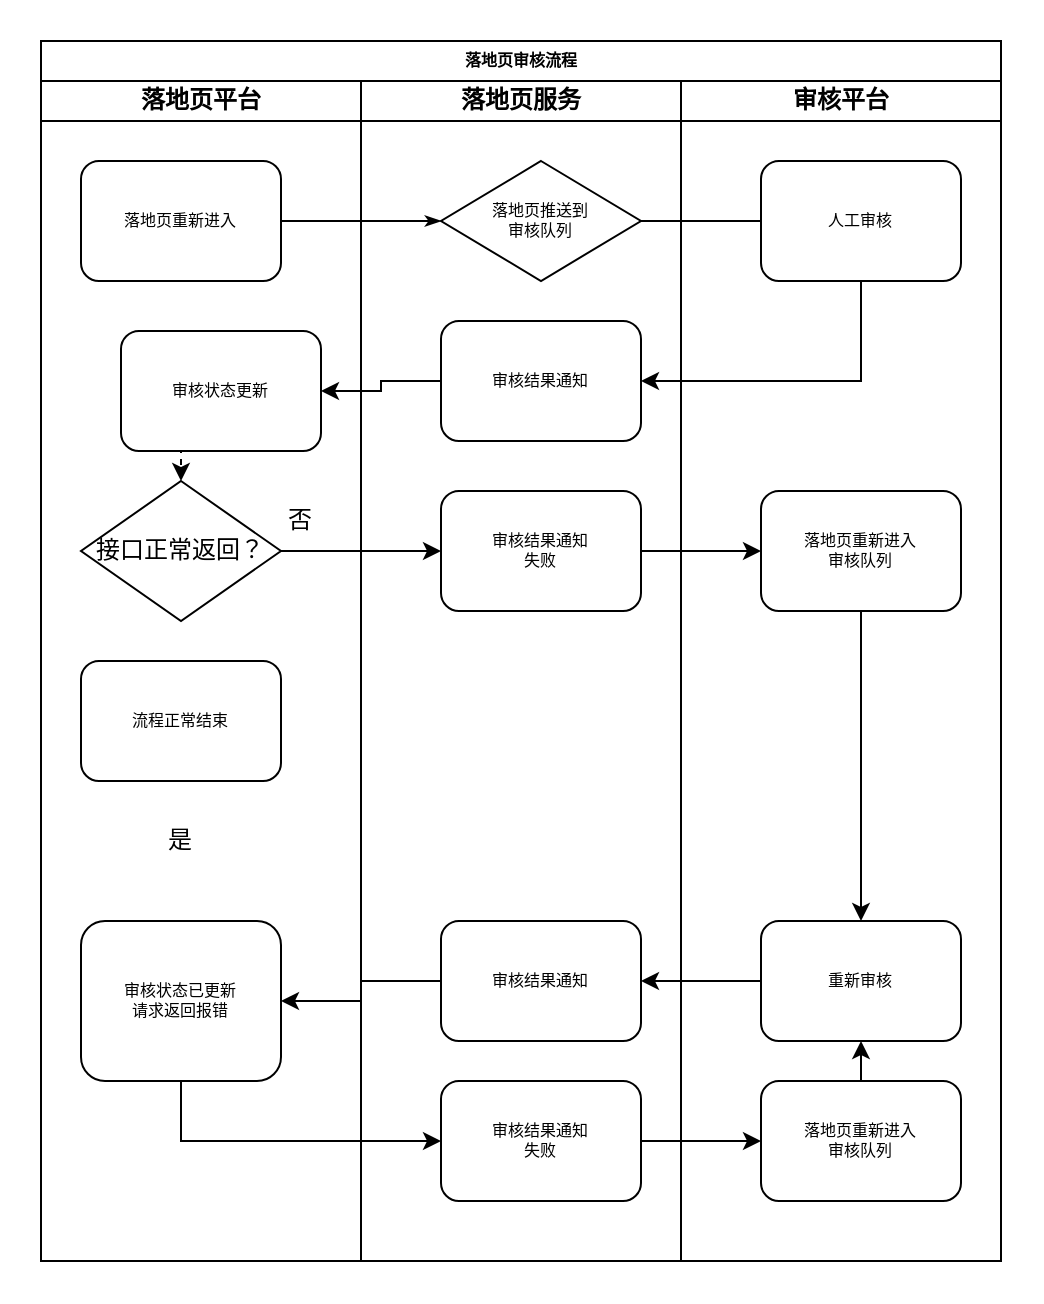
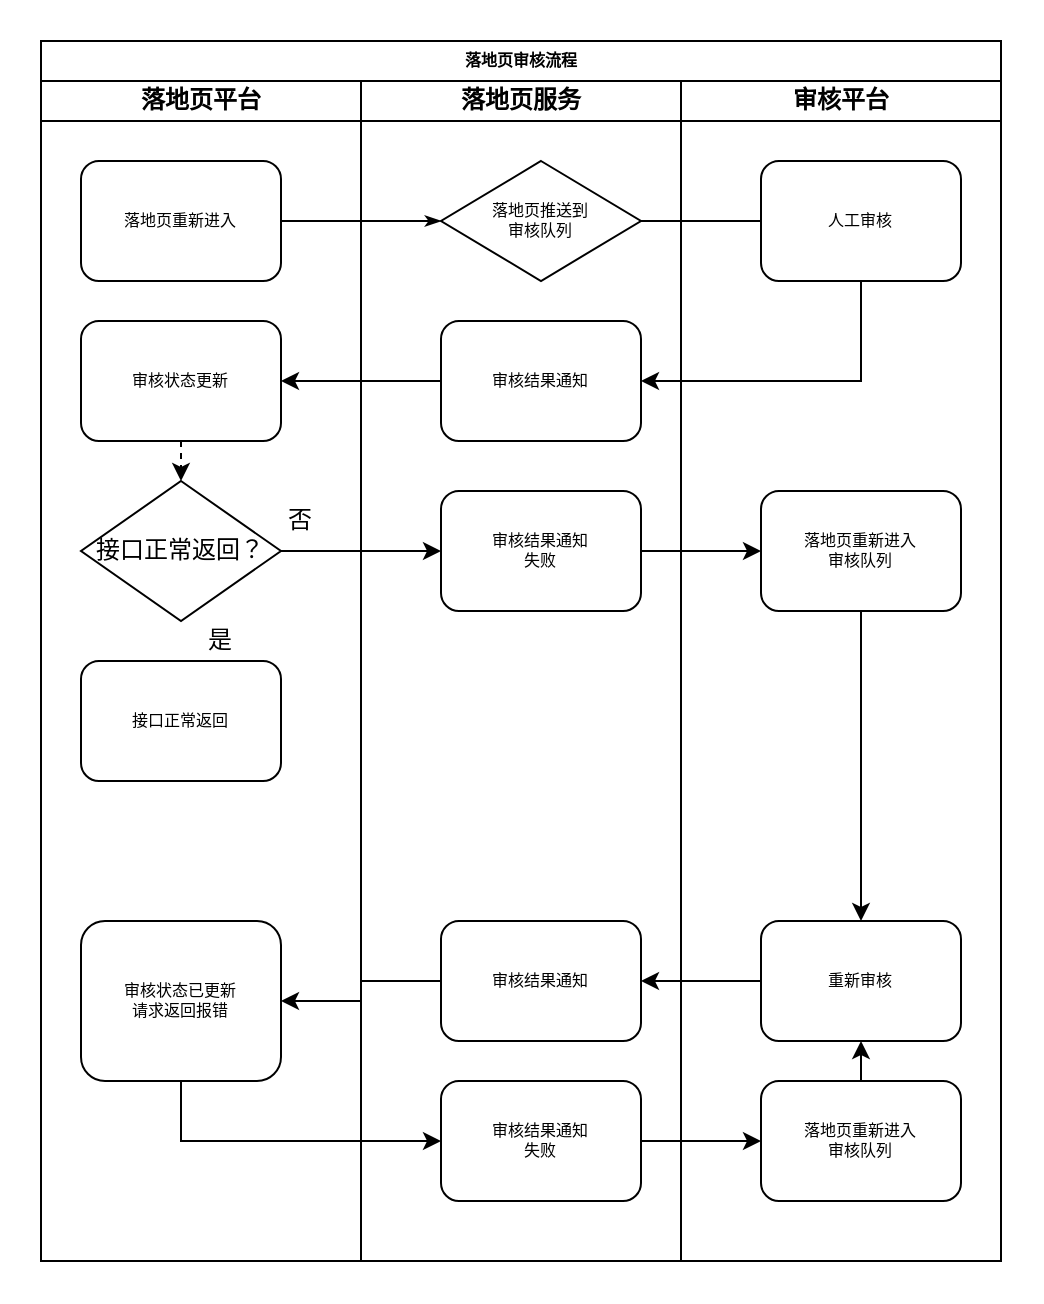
(221, 391) -> (181, 381)
(181, 721) -> (181, 721)
(181, 841) -> (221, 641)
